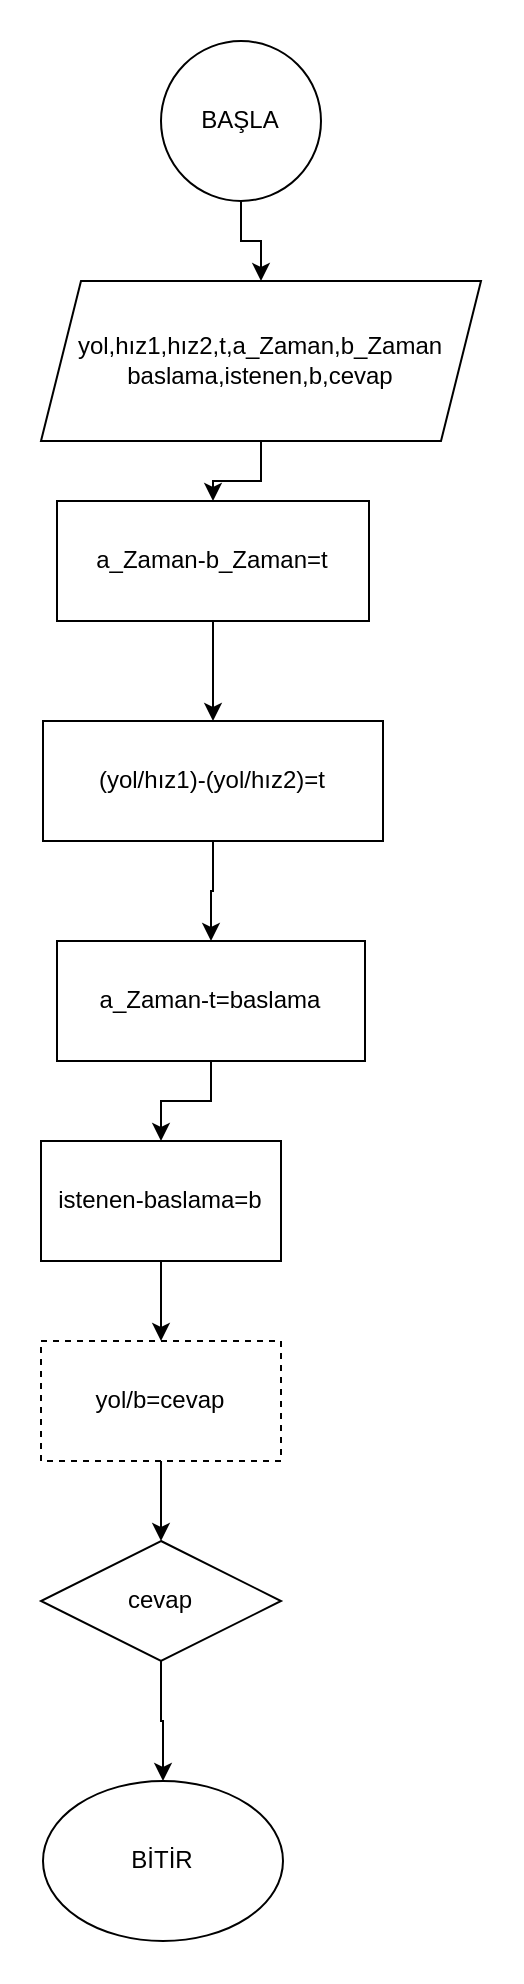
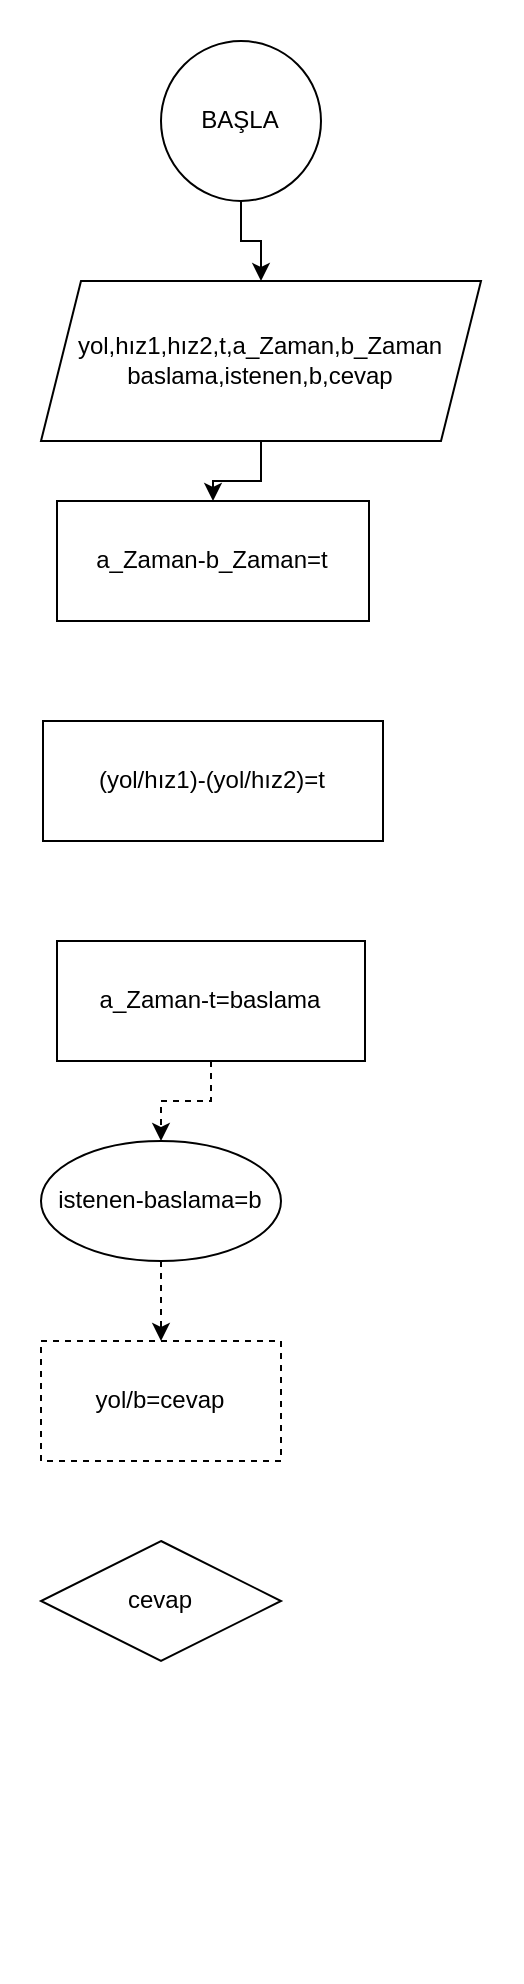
(213, 664) -> none
(213, 885) -> none
(191, 1101) -> (191, 1101)
(161, 1201) -> (161, 1201)
(161, 1293) -> (161, 1293)
(161, 1494) -> none
(161, 1715) -> none
(163, 1861) -> none
